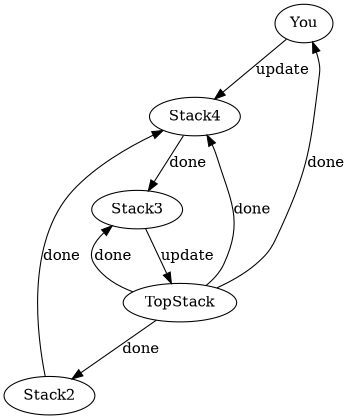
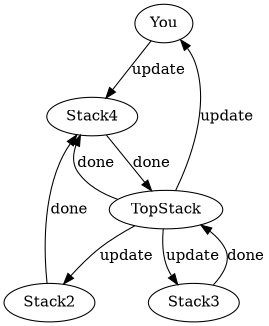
(169, 159) -> (126, 159)
(326, 163) -> (227, 117)
(113, 256) -> (193, 256)
(187, 256) -> (246, 256)
(141, 349) -> (126, 256)
